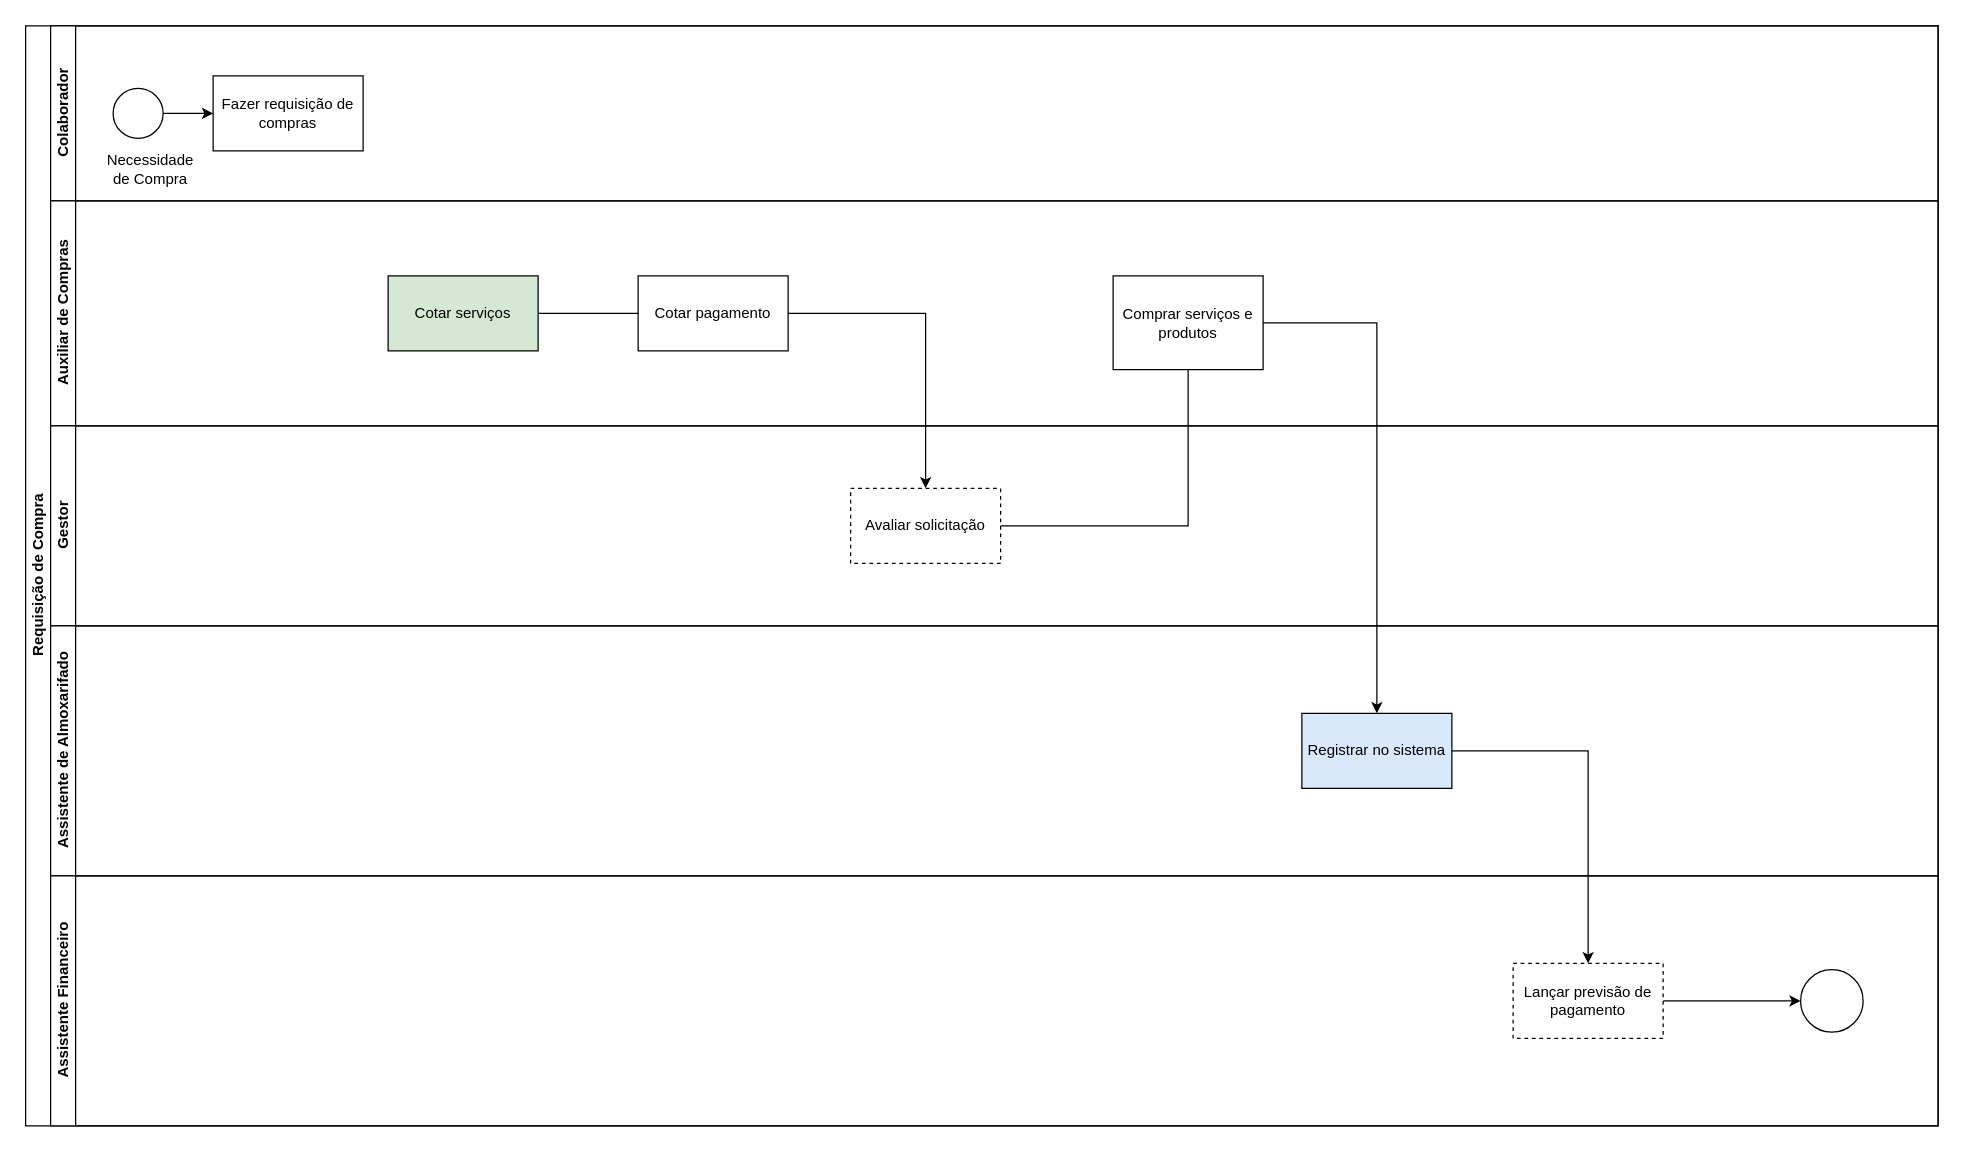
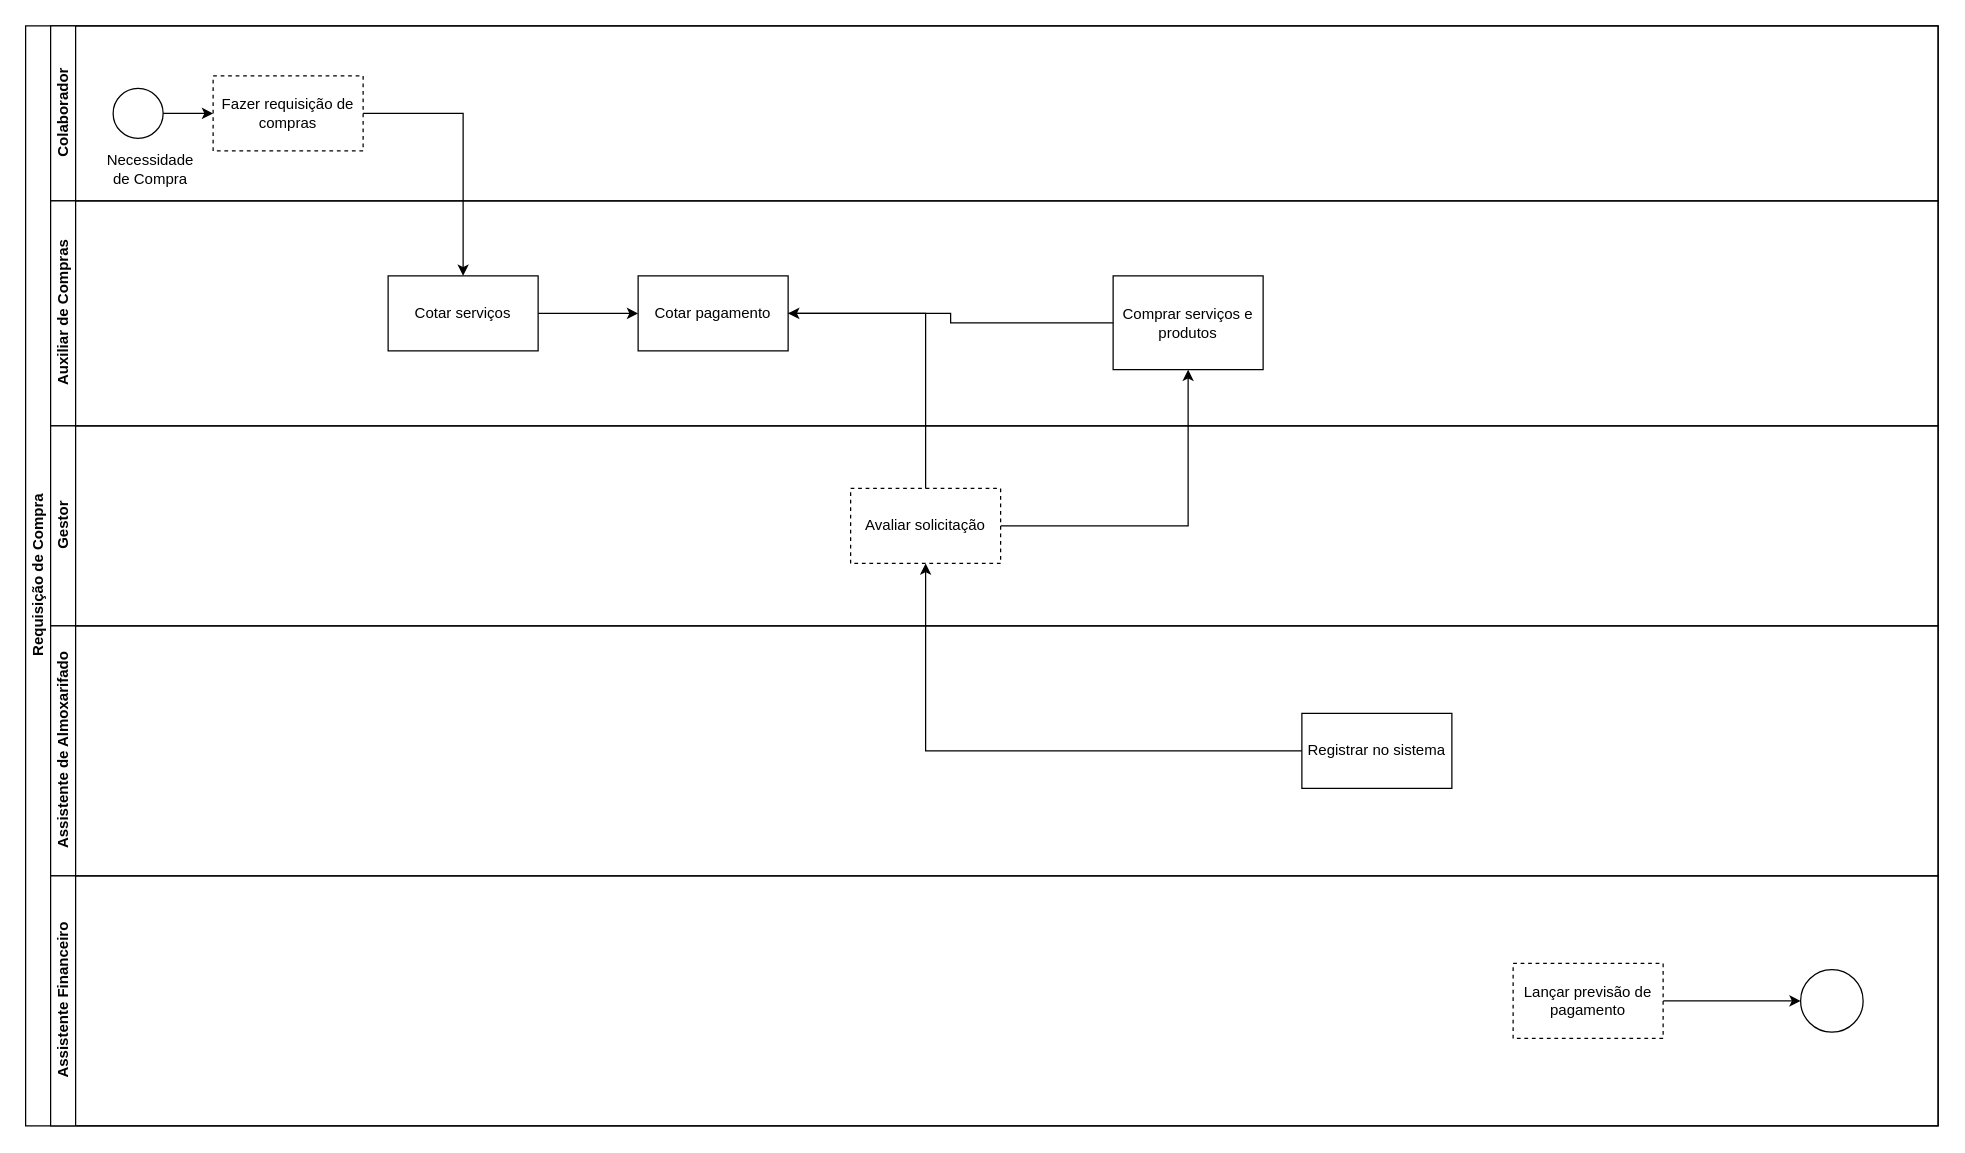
(288, 113) -> (288, 113)
none -> (463, 140)
(463, 313) -> (463, 313)
(631, 313) -> (628, 313)
(1188, 376) -> (1188, 379)
(1377, 457) -> (1016, 323)
(926, 478) -> (926, 481)
(1377, 751) -> (1377, 751)
(1588, 785) -> (1025, 751)
